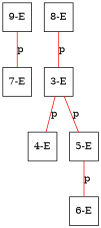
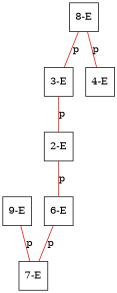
(51, 114) -> (92, 49)
(84, 147) -> (59, 147)
none -> (46, 243)
